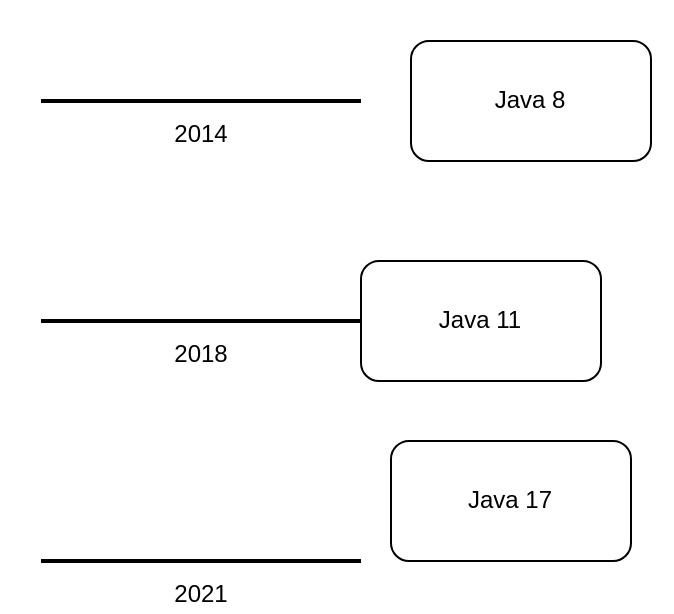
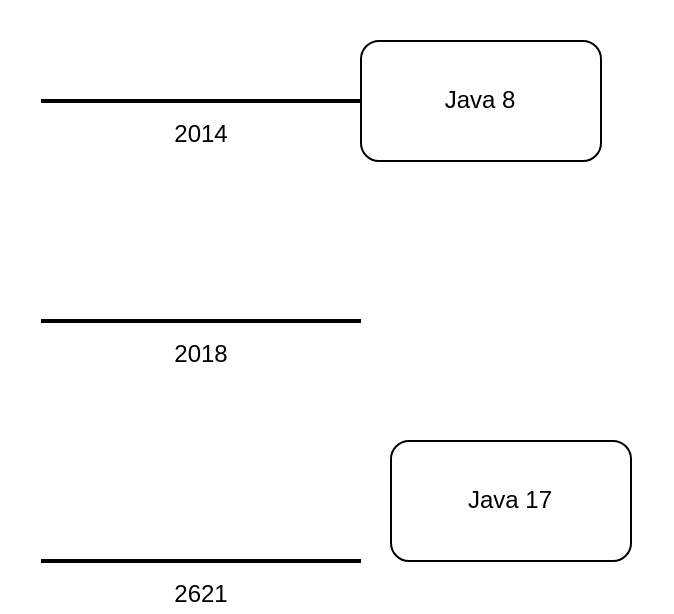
(531, 101) -> (481, 101)
(481, 321) -> none
(202, 595) -> (202, 595)
